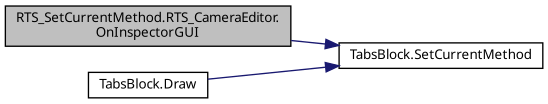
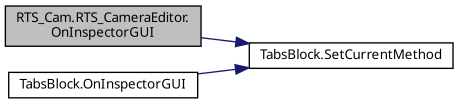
(148, 26) -> (103, 26)
(148, 85) -> (103, 85)
